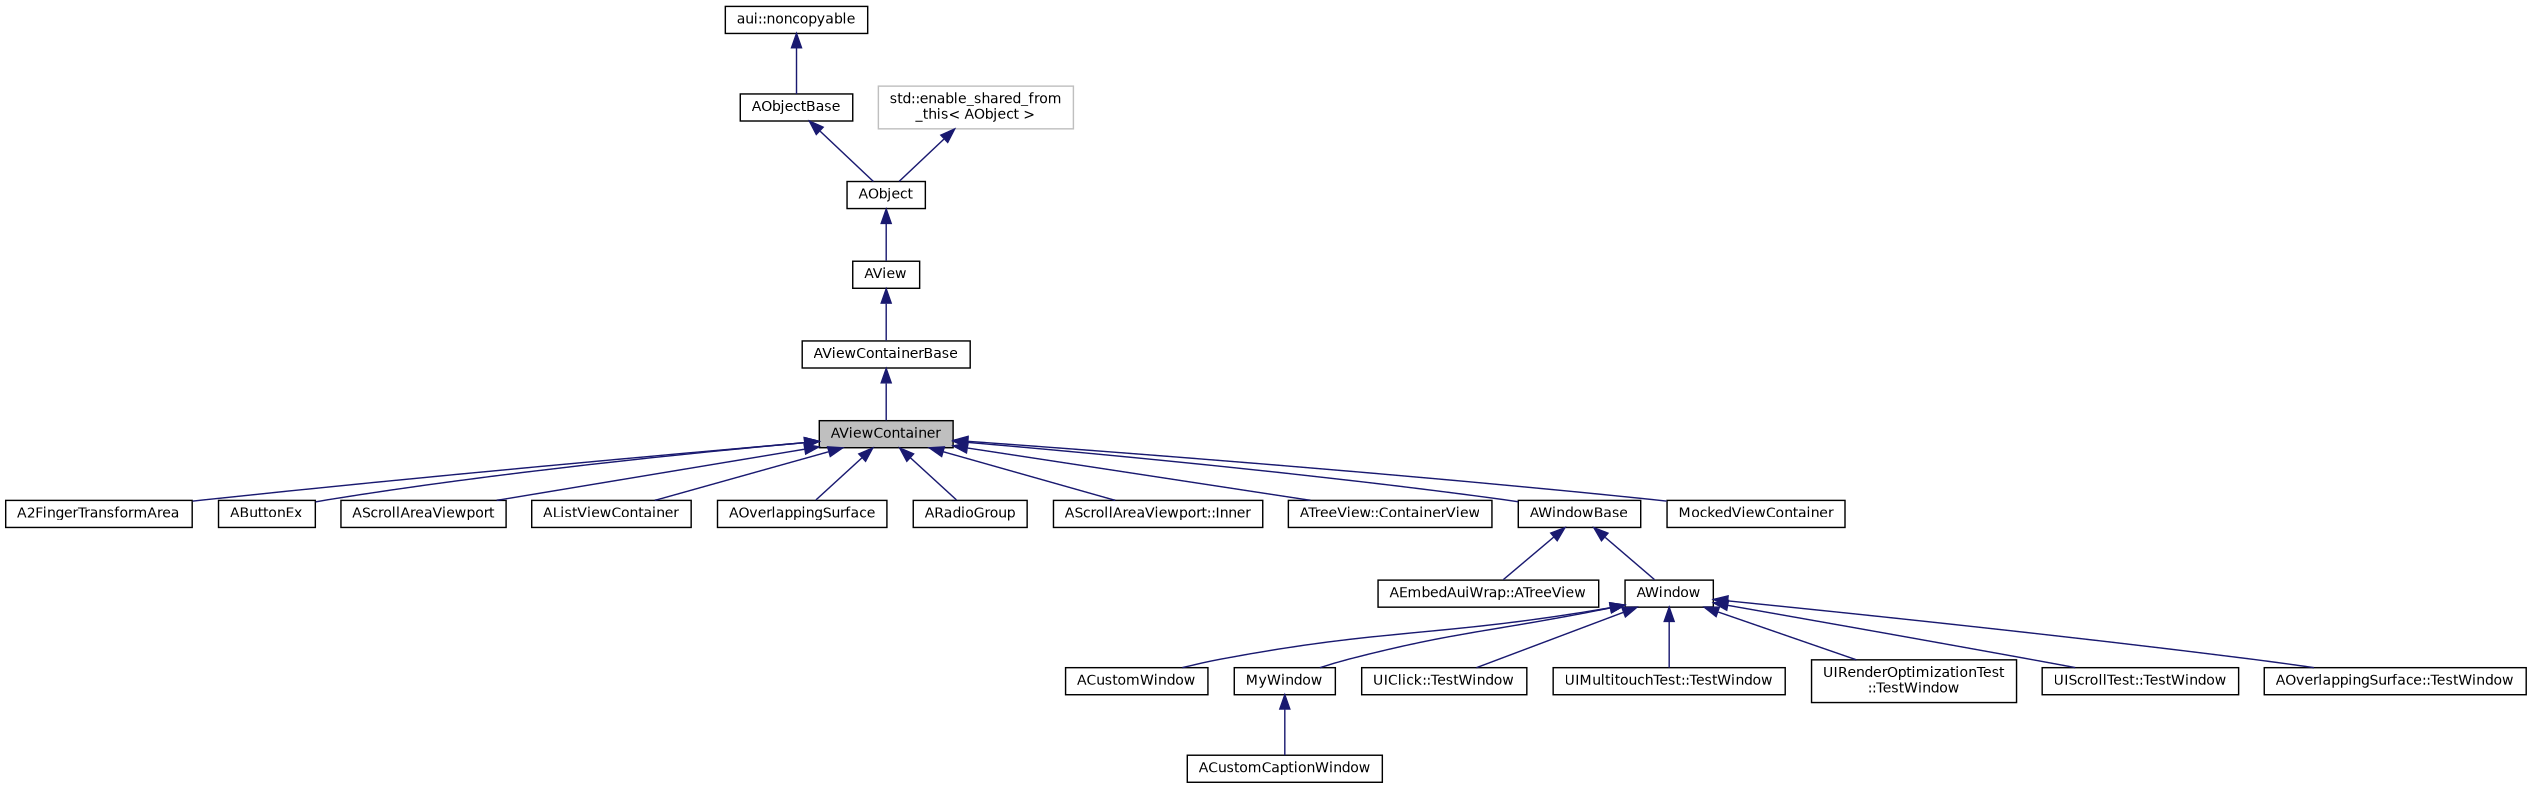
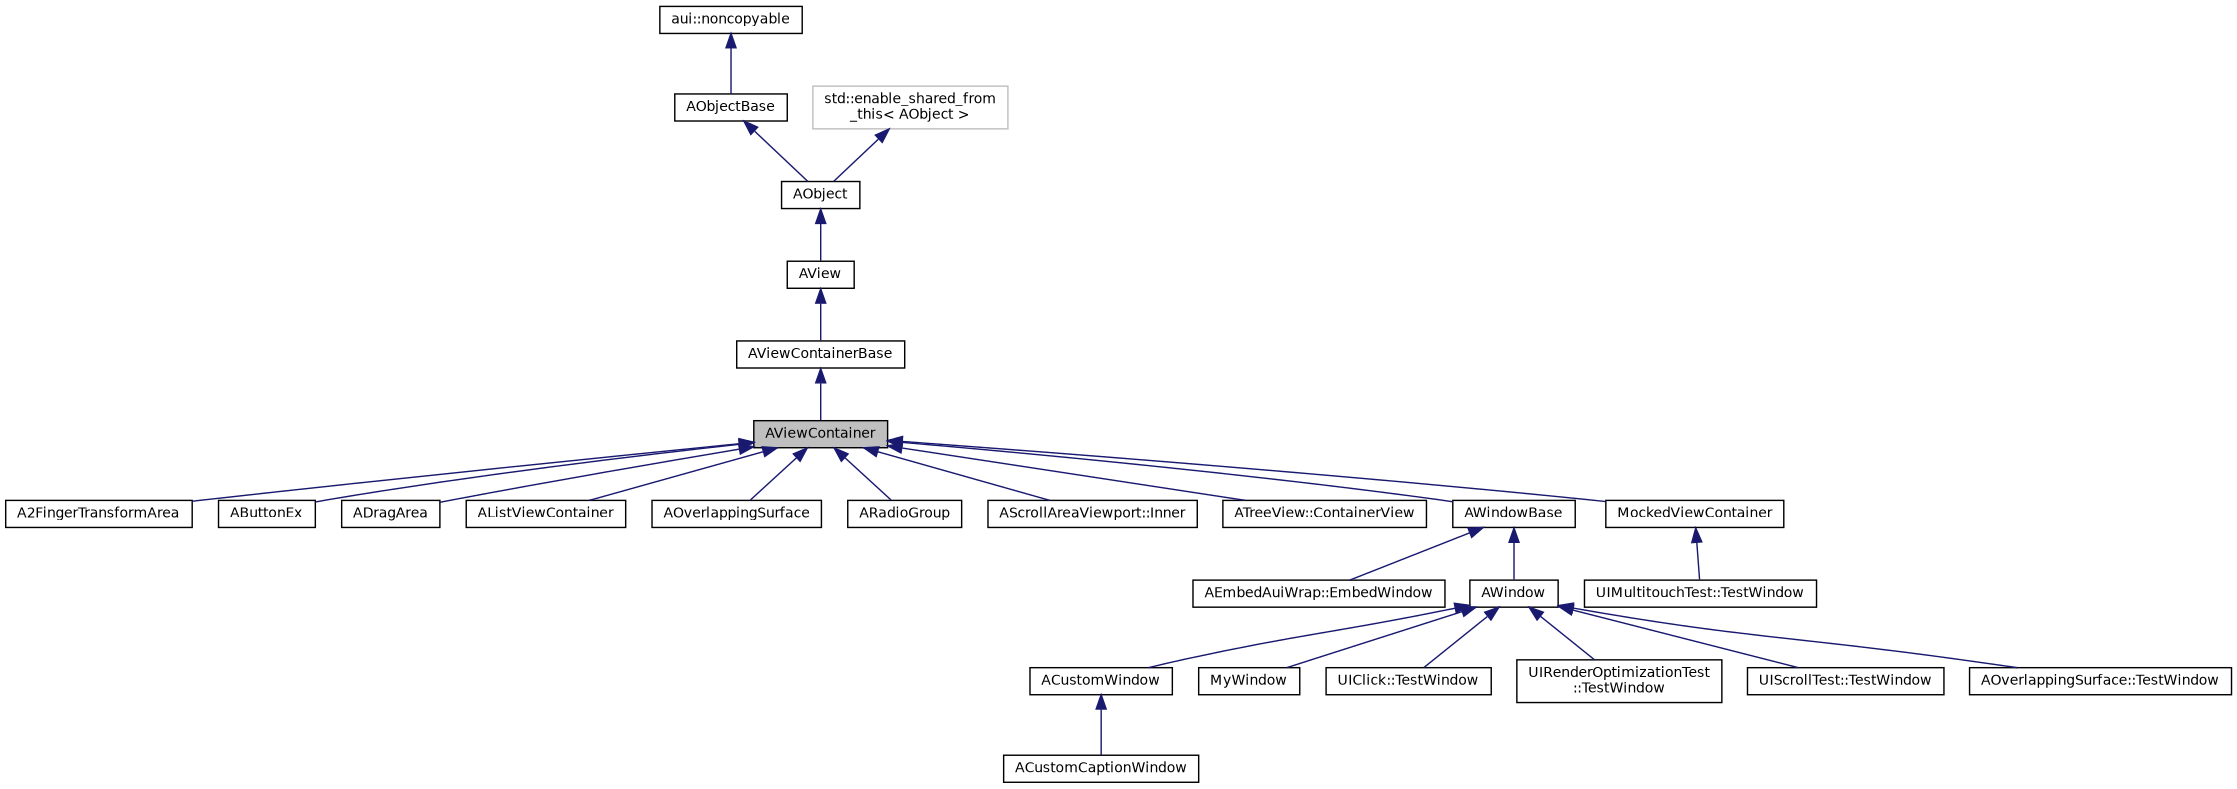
(424, 514) -> (391, 514)
(1488, 594) -> (1319, 594)
(1669, 645) -> (1698, 561)
(1285, 732) -> (1101, 732)
